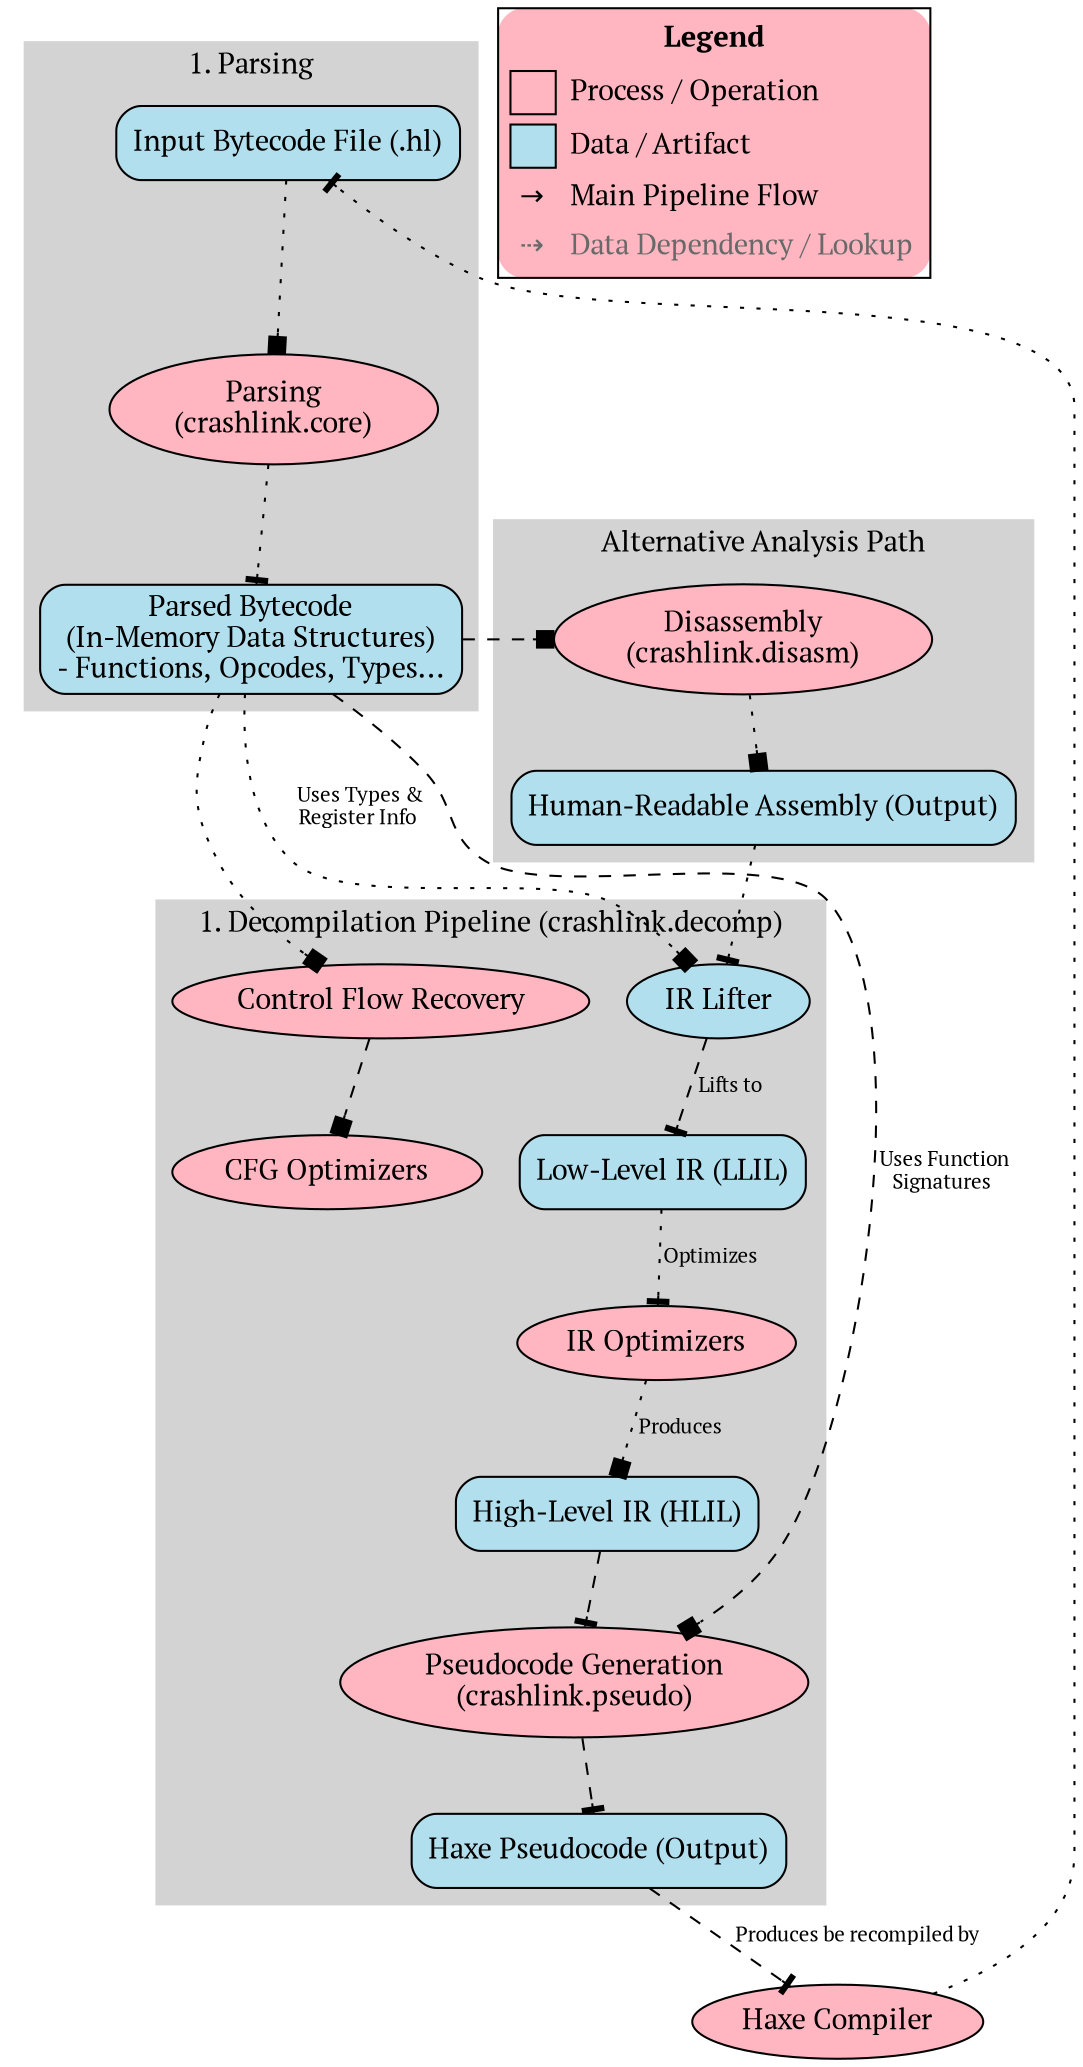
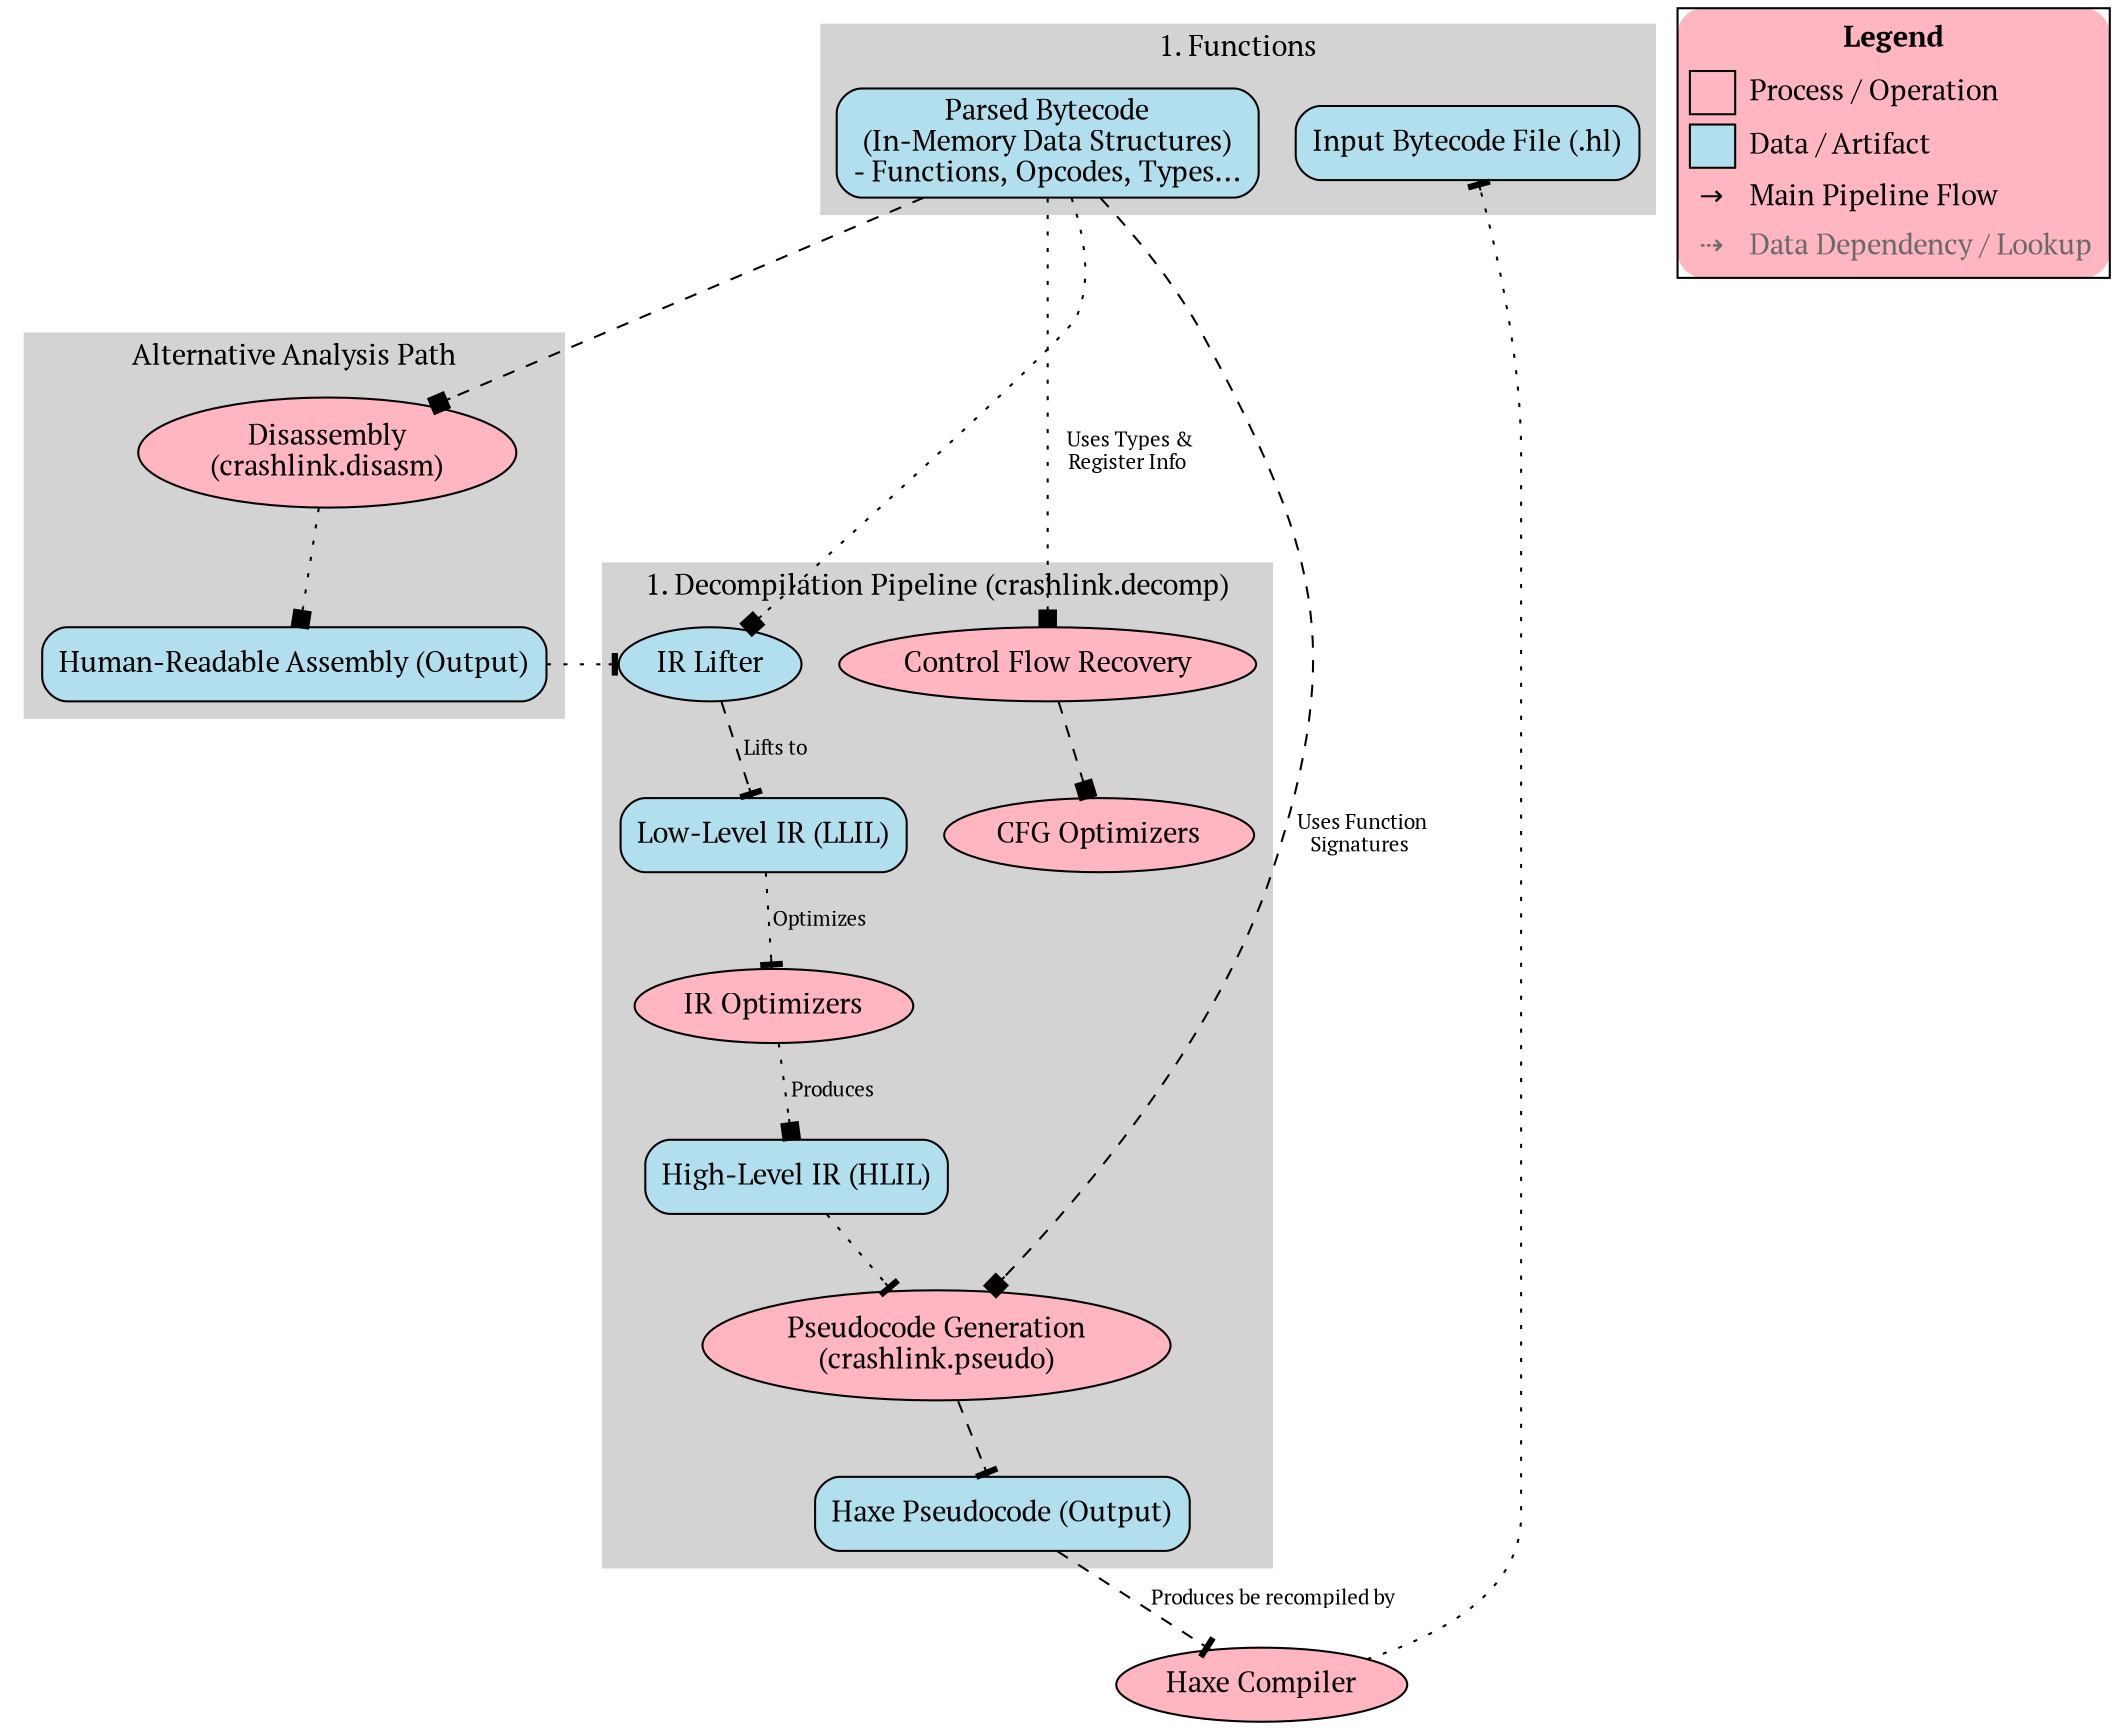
(251, 66) -> (1238, 48)
(274, 409) -> none
(594, 1584) -> (856, 1249)
